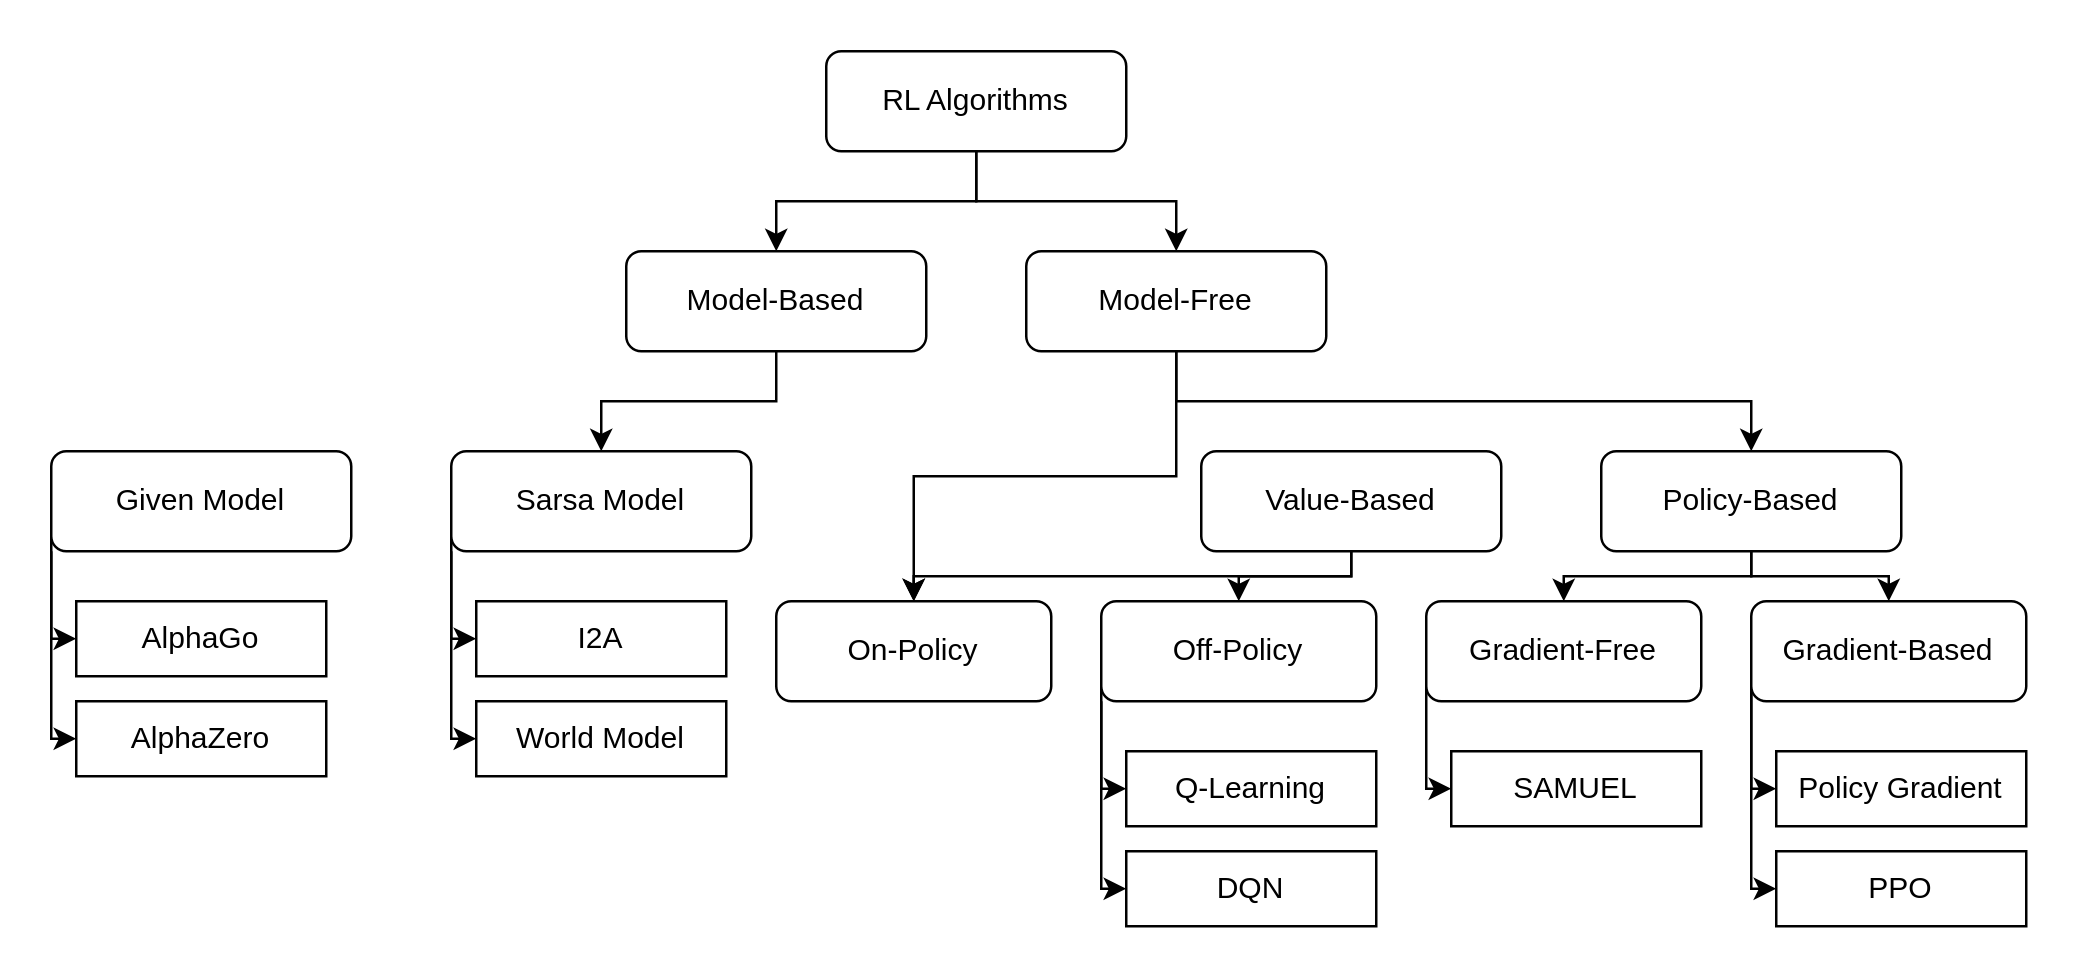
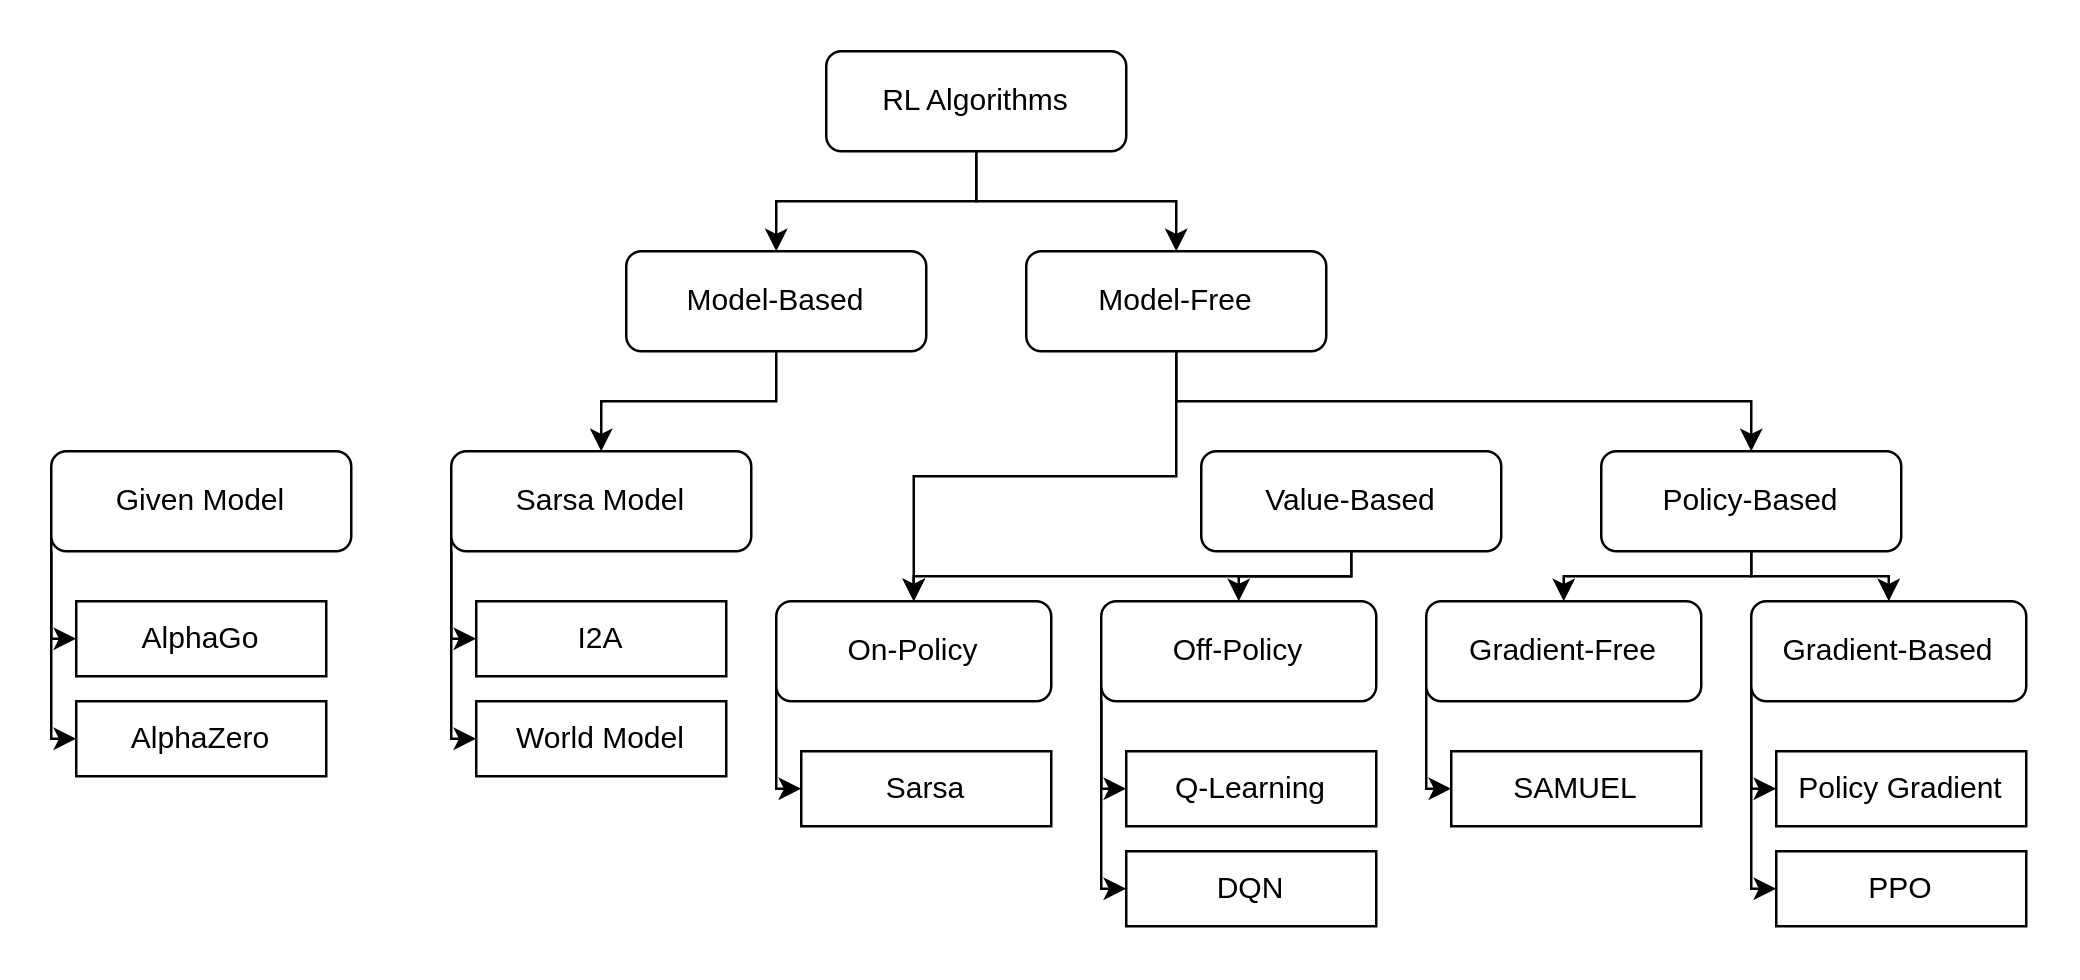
none -> (776, 743)
none -> (926, 789)
